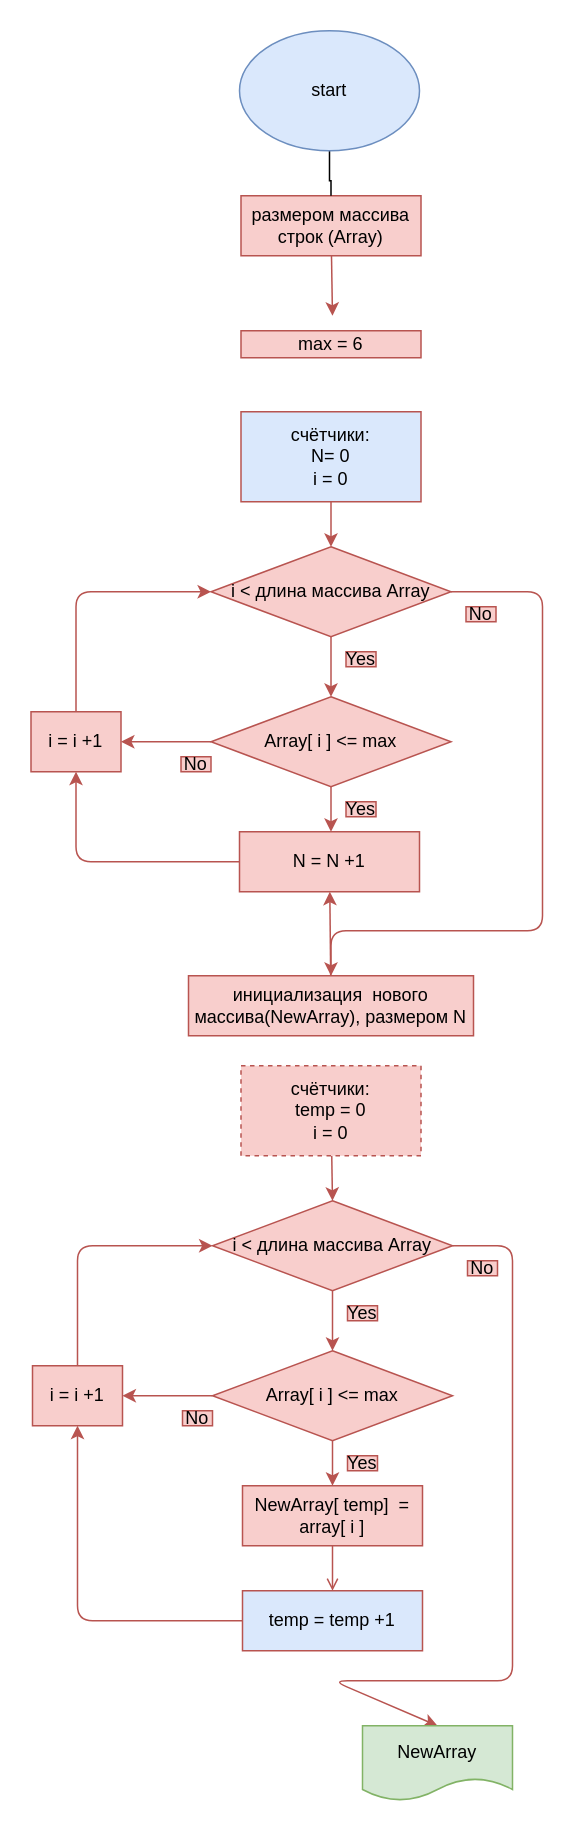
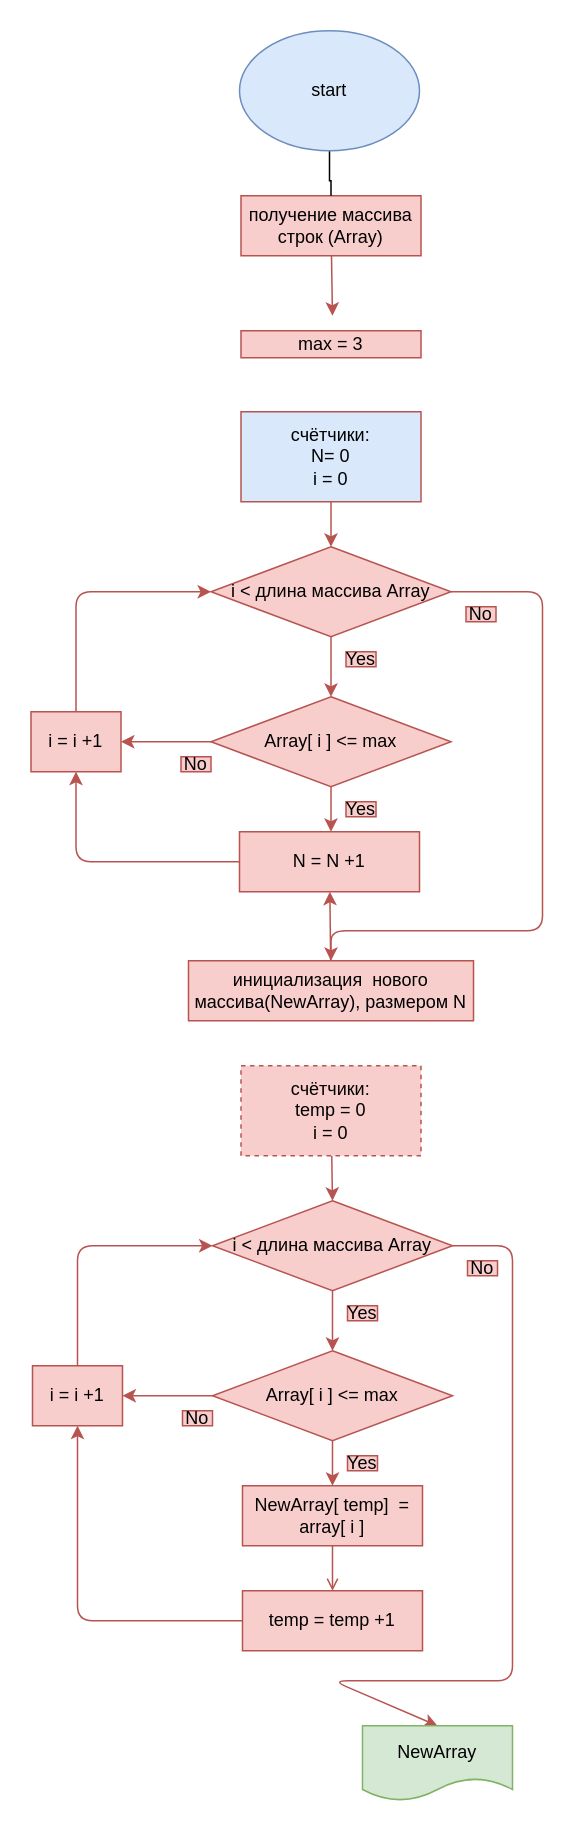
(331, 226) -> (331, 226)
(331, 344) -> (331, 344)
(331, 1006) -> (331, 991)
(332, 1621) -> (332, 1621)
